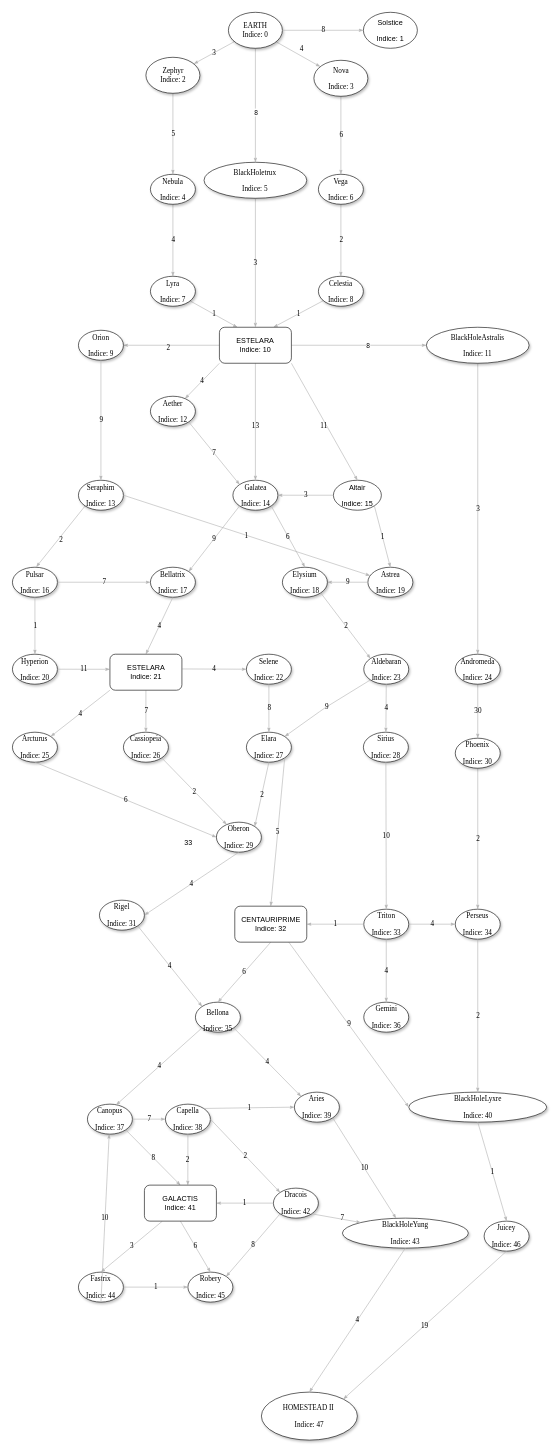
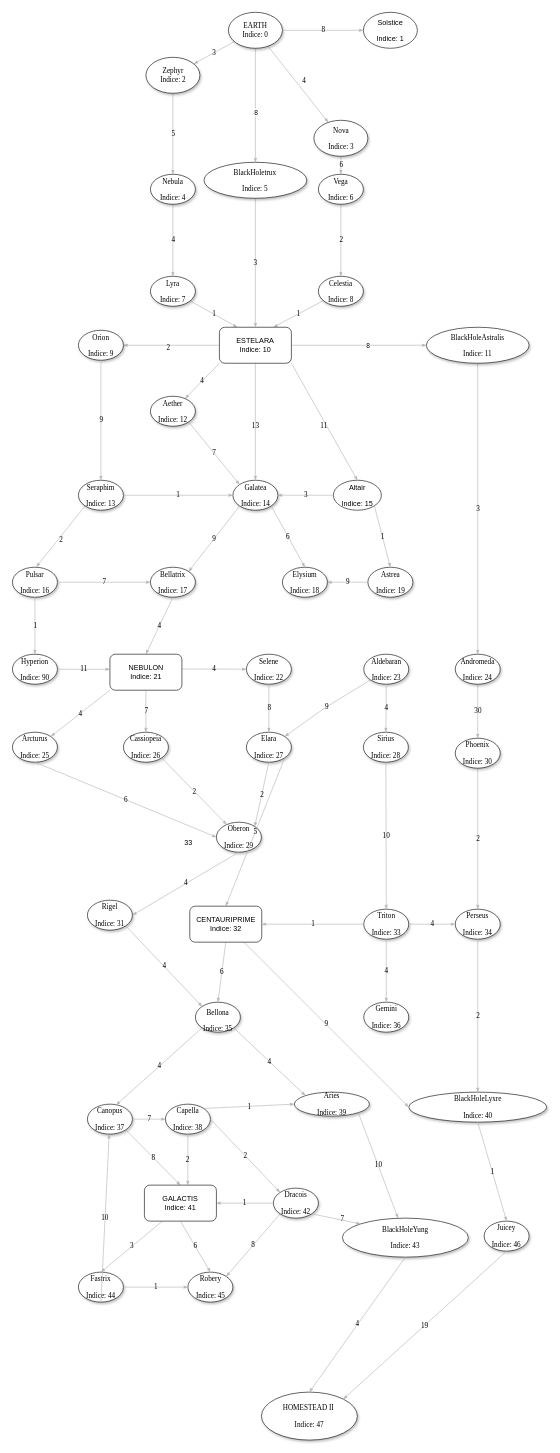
(341, 78) -> (341, 138)
(246, 535) -> (177, 495)
(345, 626) -> none
(35, 669) -> (35, 669)
(146, 672) -> (146, 672)
(122, 915) -> (110, 915)
(271, 924) -> (226, 924)
(317, 1107) -> (332, 1104)
(405, 1233) -> (405, 1238)
